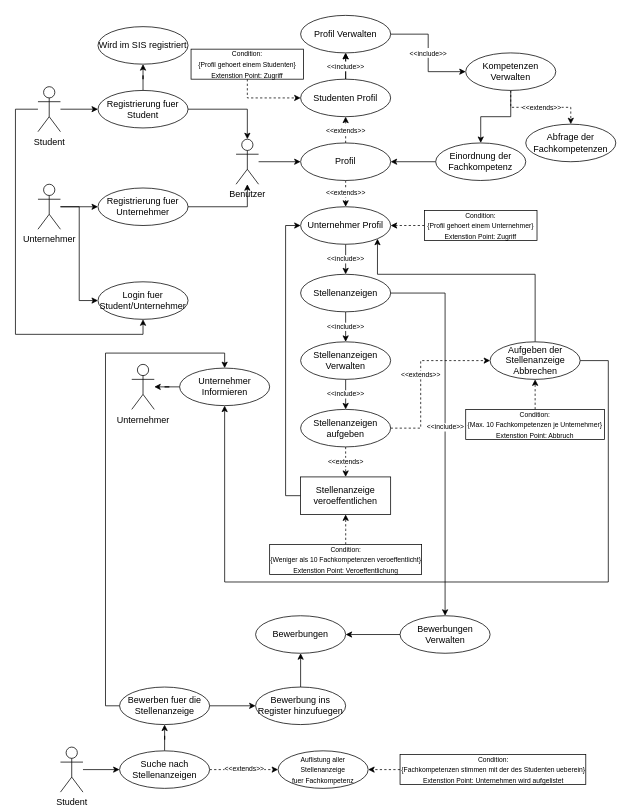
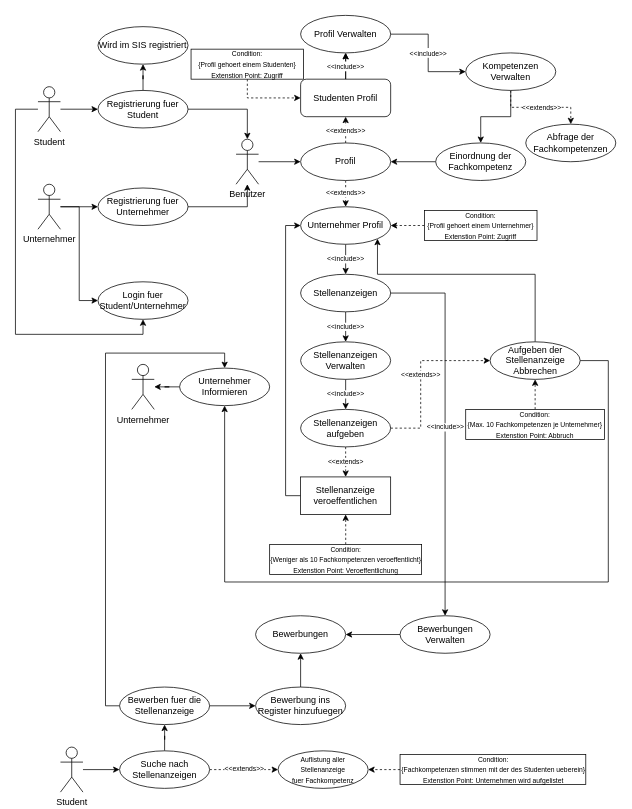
(345, 98) -> (345, 98)
